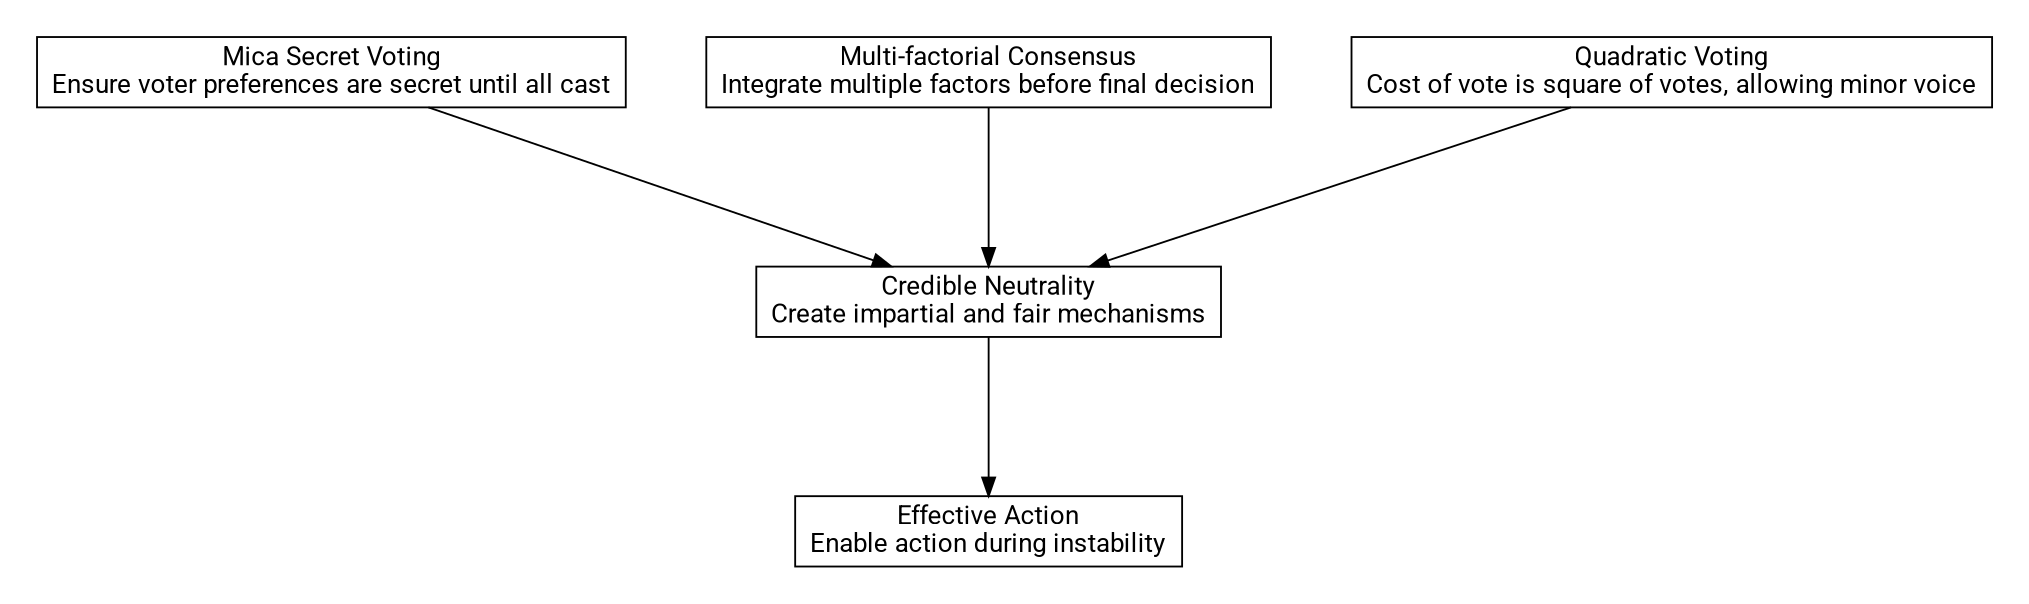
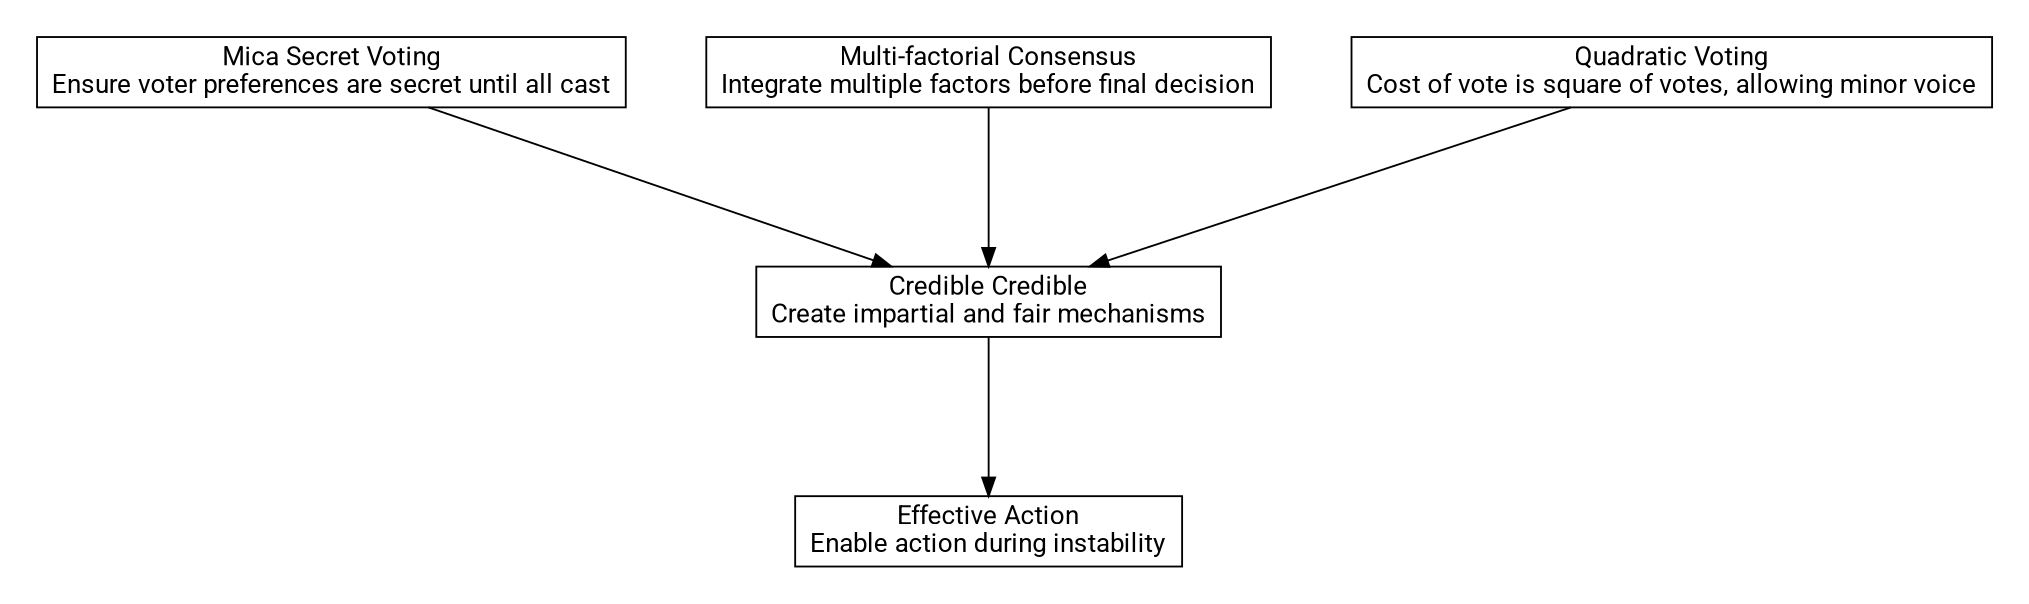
(989, 302) -> (989, 302)
